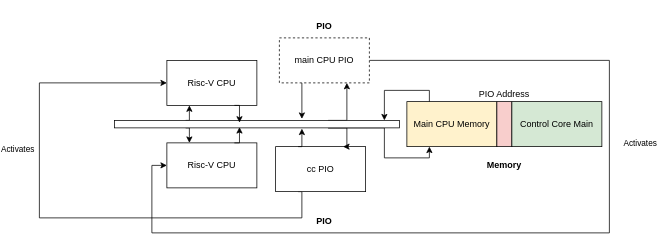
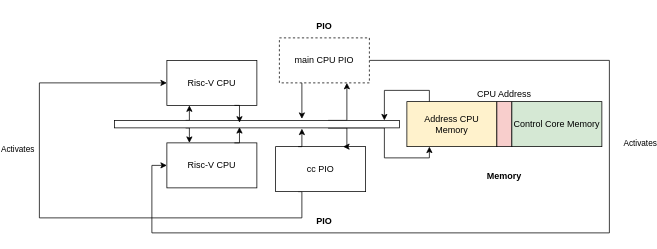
(504, 94) -> (504, 94)
(452, 124) -> (452, 124)
(557, 124) -> (557, 124)
(504, 165) -> (504, 177)
